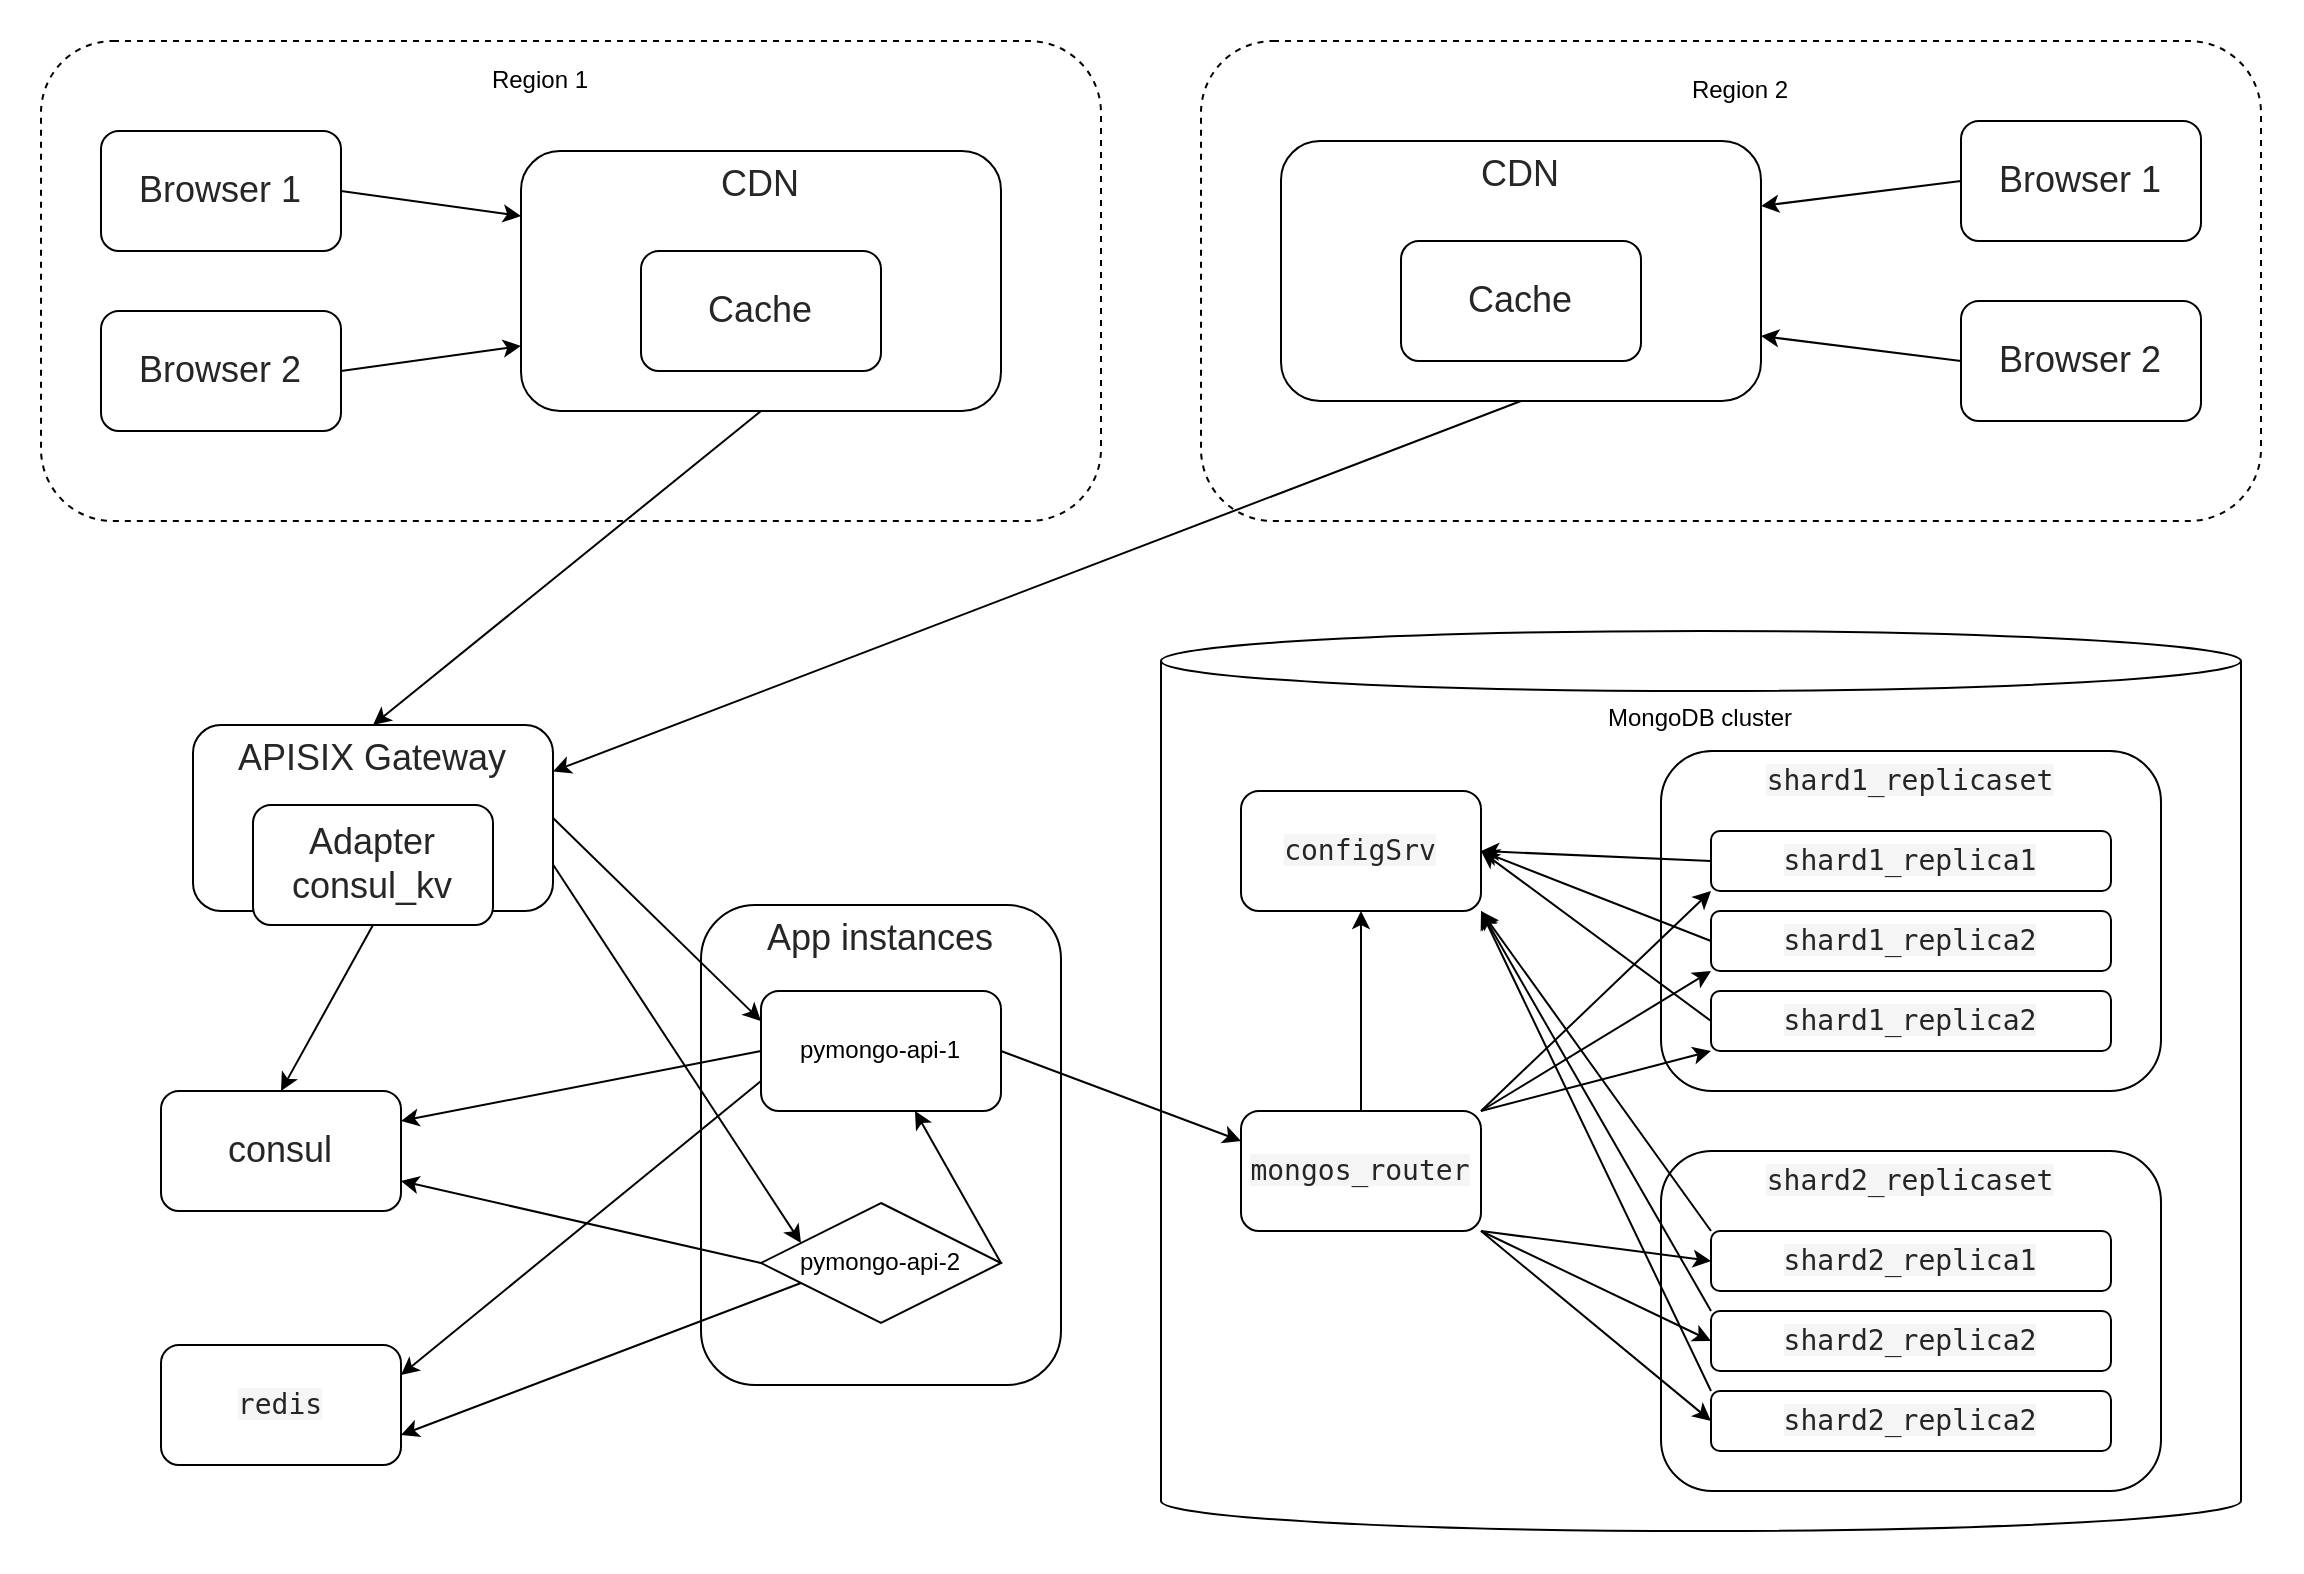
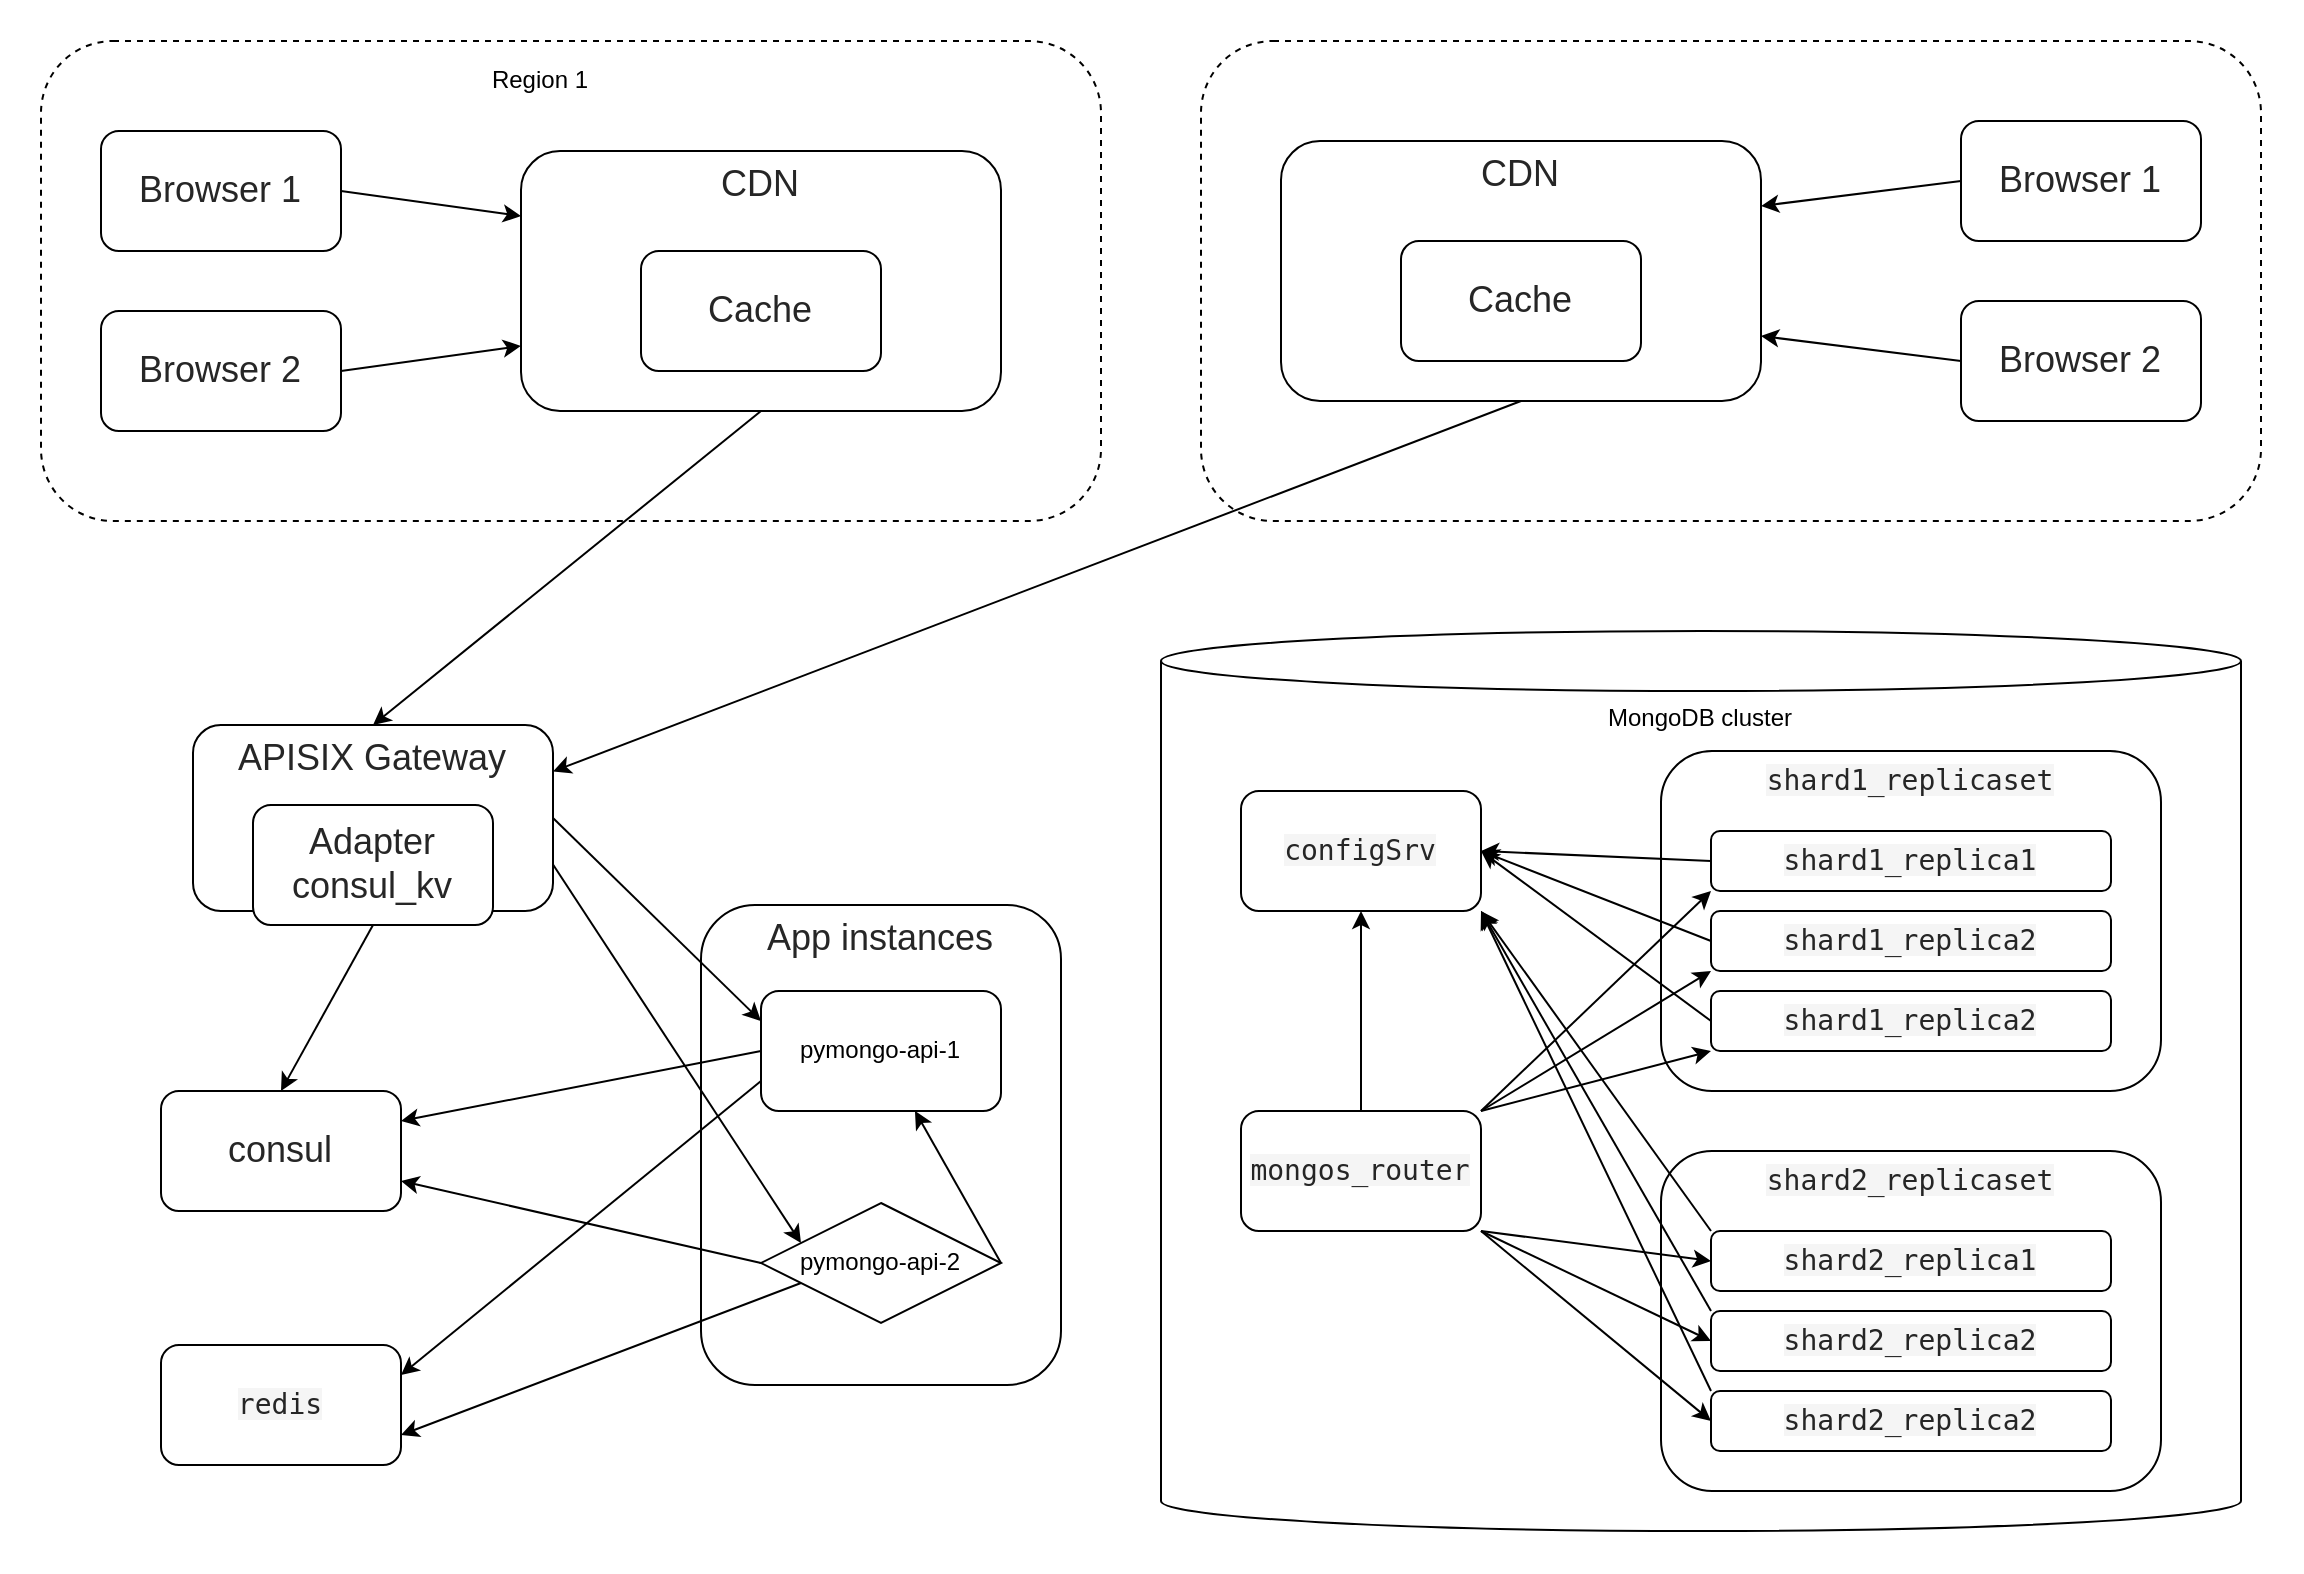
(1741, 91) -> none
(1115, 1094) -> none
